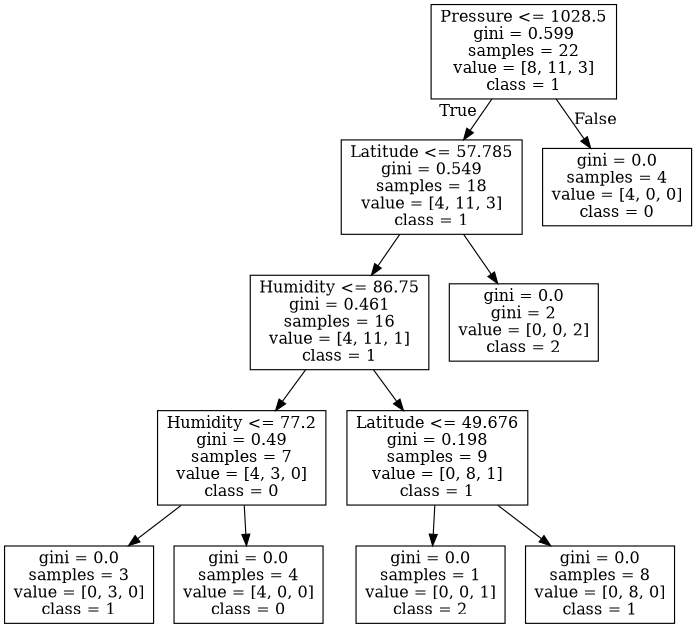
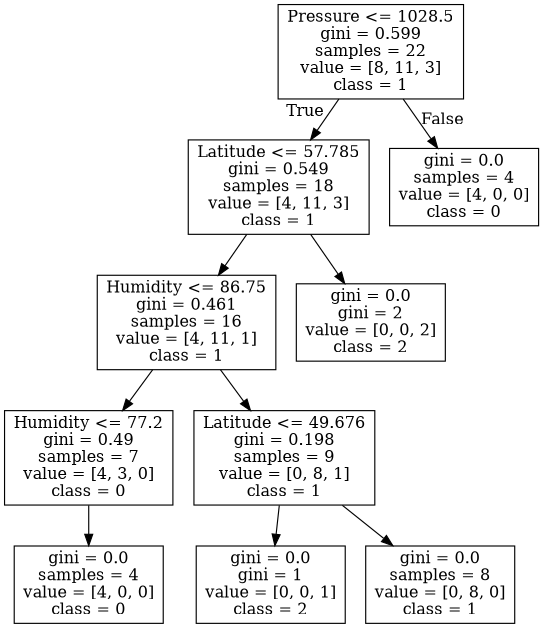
(79, 585) -> none
(431, 585) -> (271, 585)
